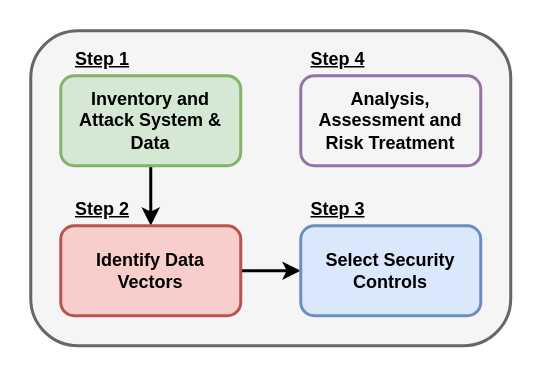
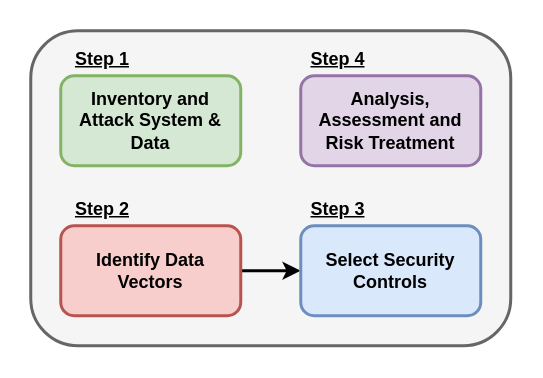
(391, 121) -> (391, 121)
(151, 189) -> none
